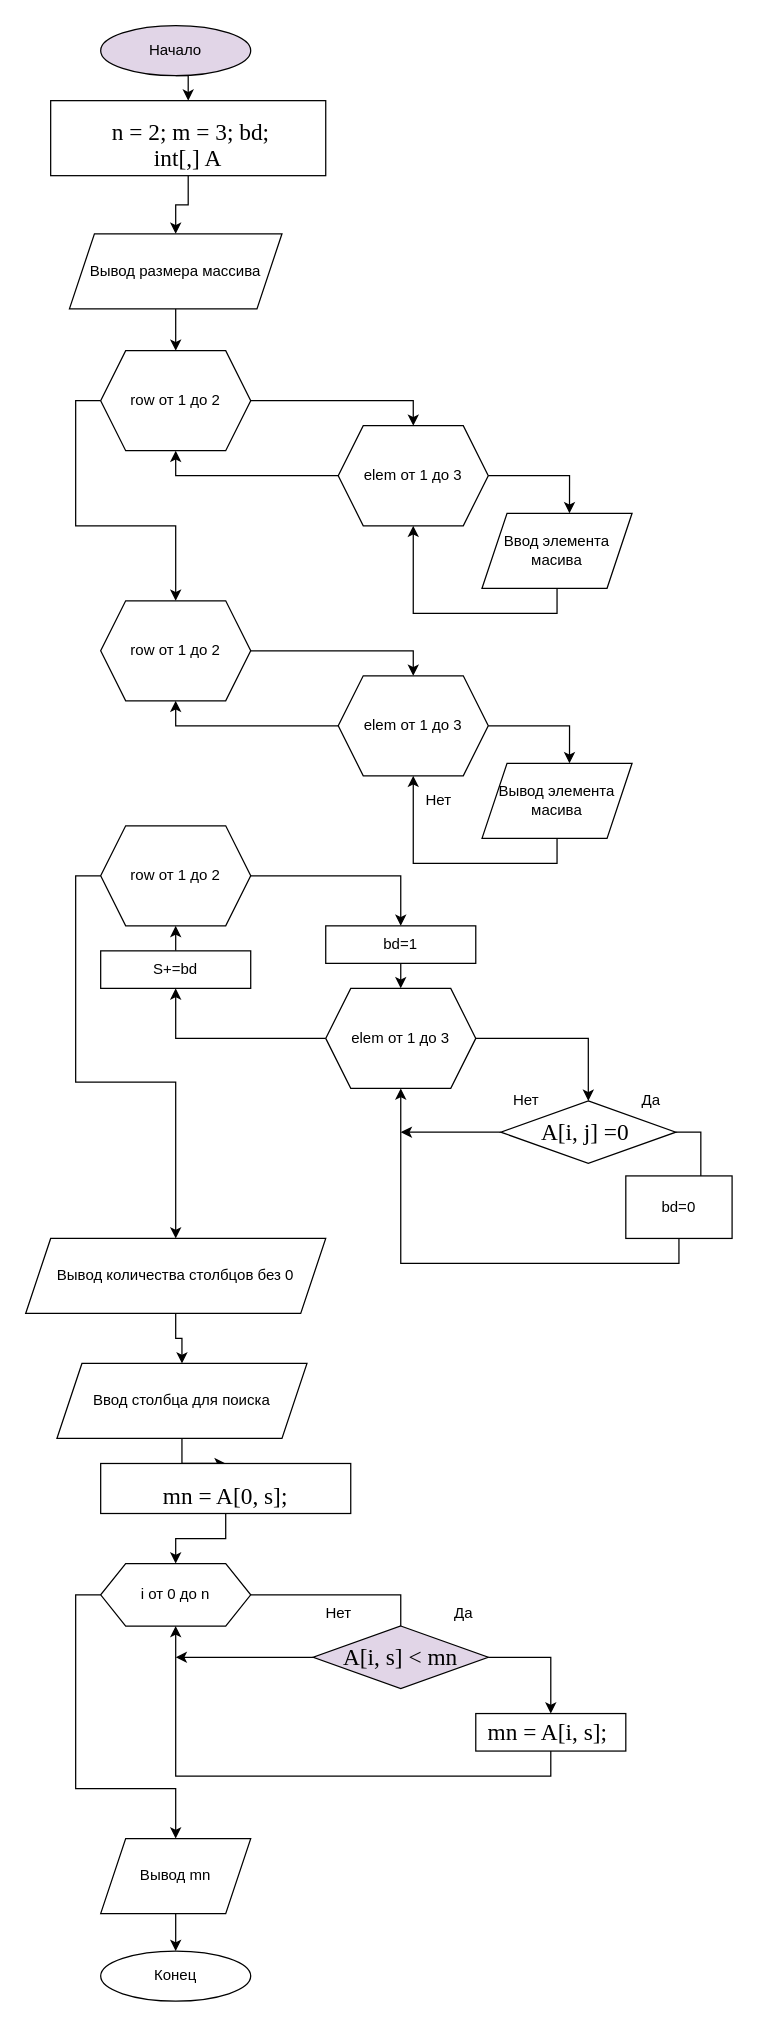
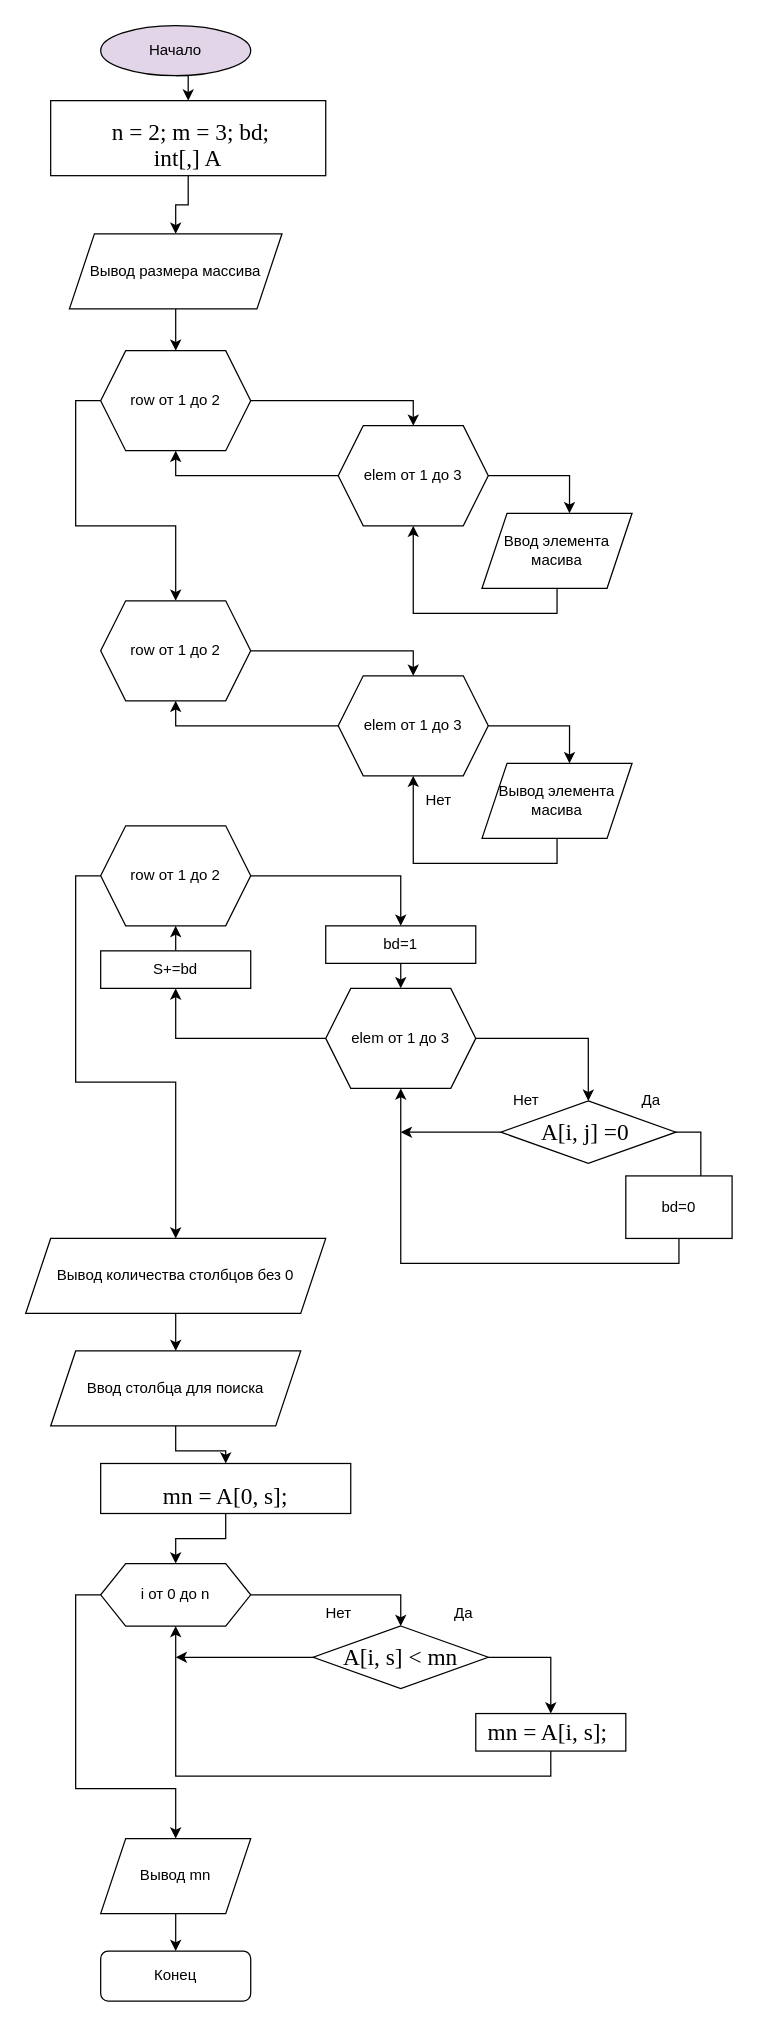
(182, 1401) -> (176, 1388)
(401, 1619) -> (401, 1616)
(401, 1657) -> (401, 1657)
(176, 1976) -> (176, 1976)
